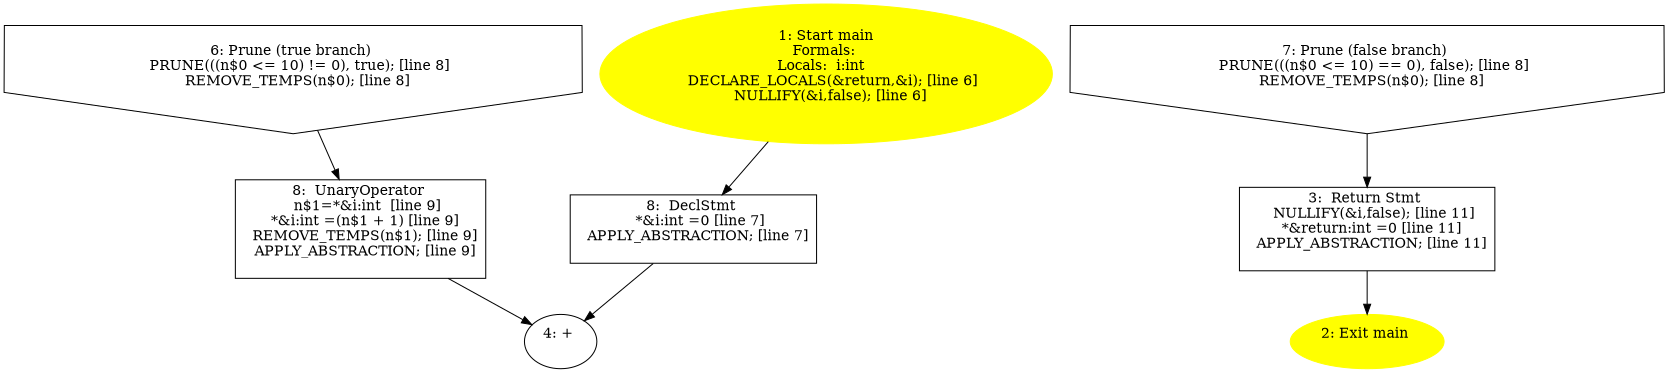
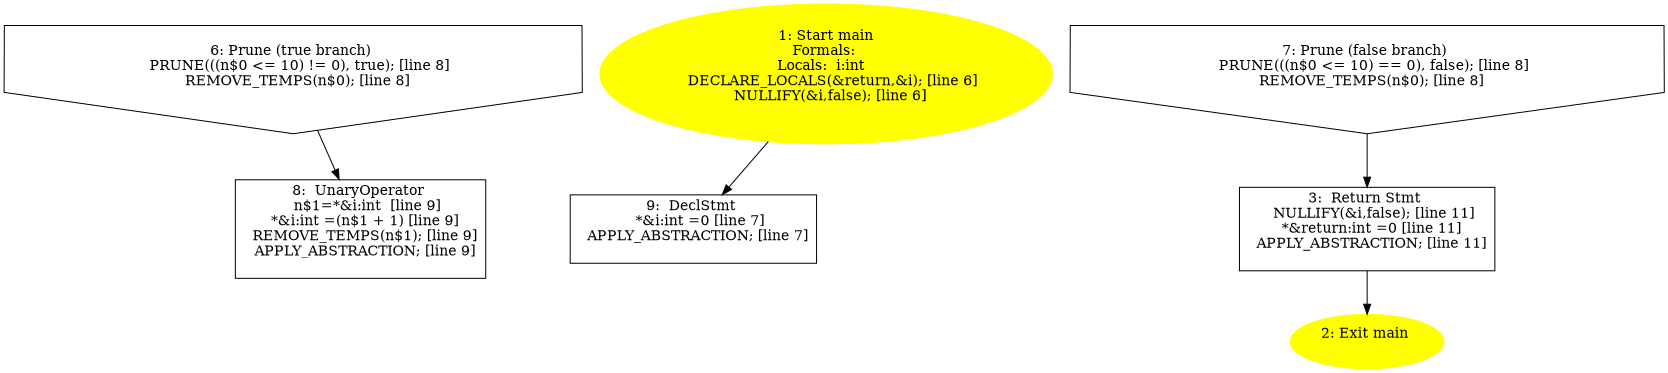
(693, 229) -> (693, 229)
(561, 342) -> none
